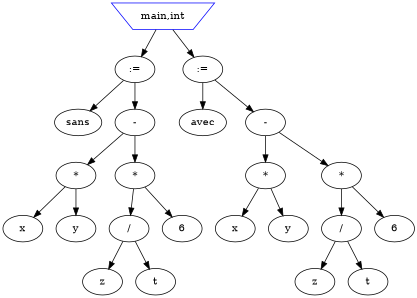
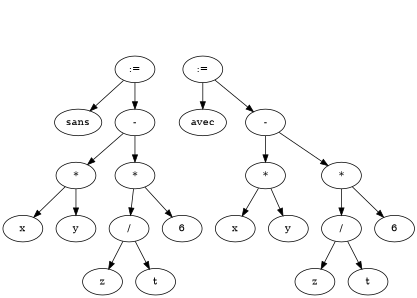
(163, 16) -> none
